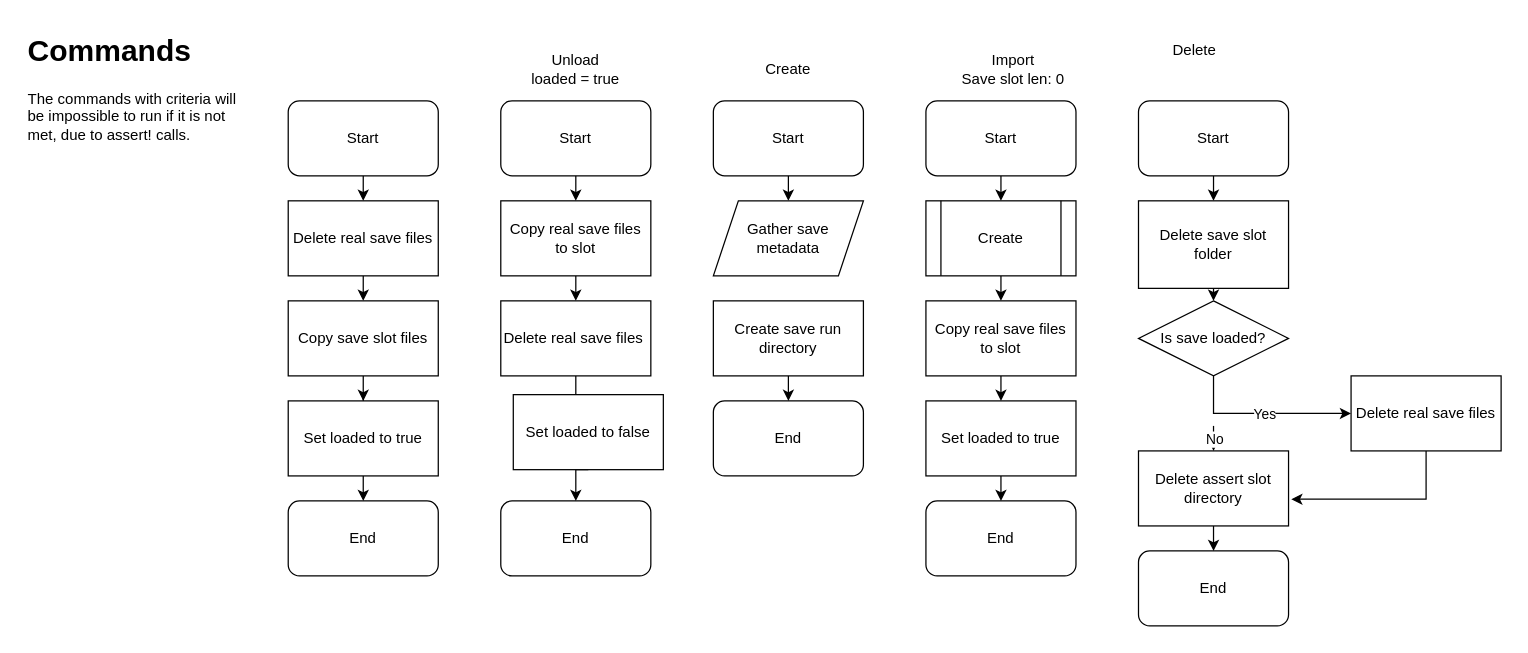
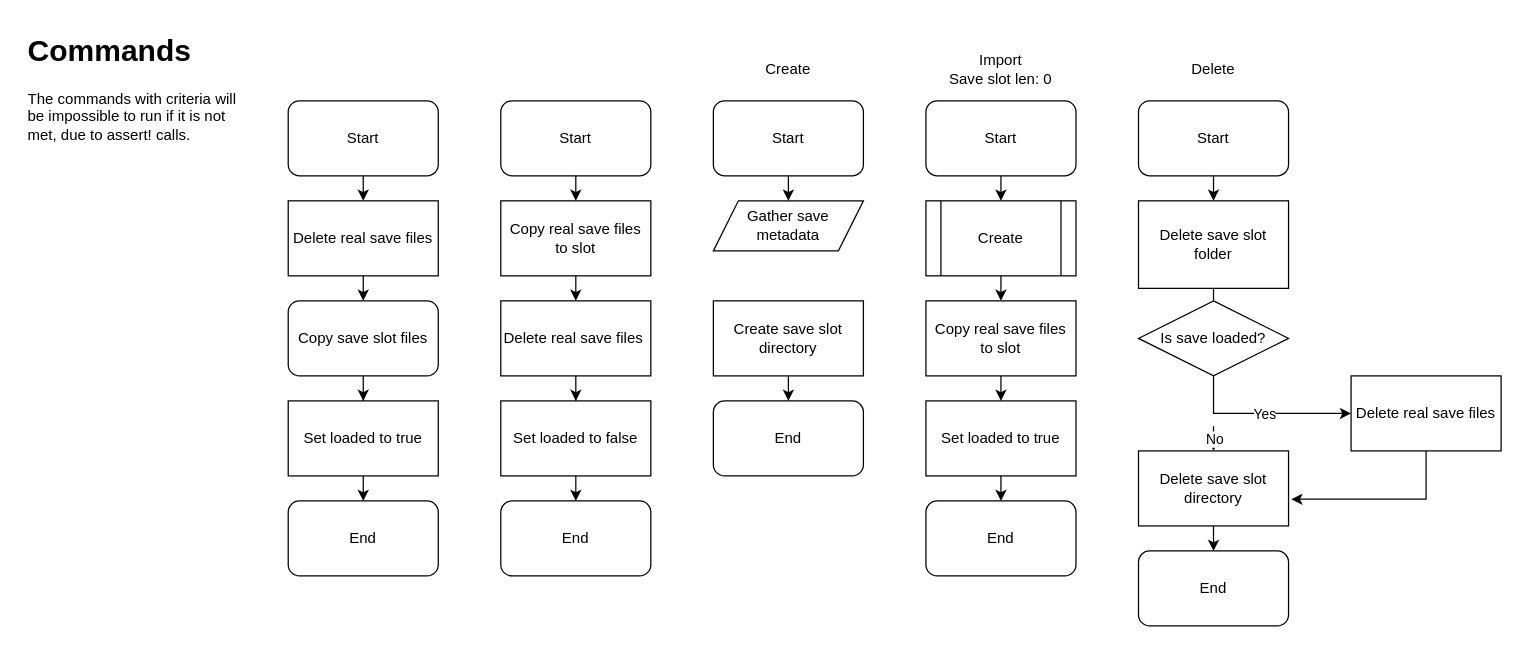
(1194, 51) -> (1213, 69)
(576, 69) -> none
(1013, 69) -> (1001, 69)
(788, 238) -> (788, 226)
(1213, 290) -> (1213, 294)
(363, 338) -> (363, 338)
(788, 338) -> (788, 338)
(588, 432) -> (576, 438)
(1213, 488) -> (1213, 488)
